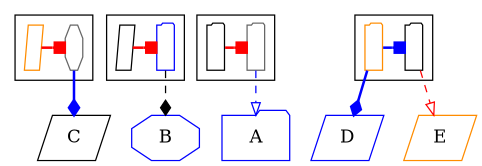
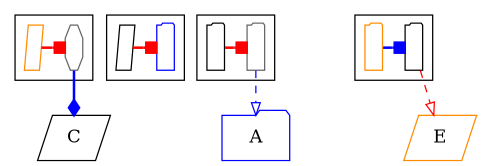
(166, 138) -> none
(347, 138) -> none
